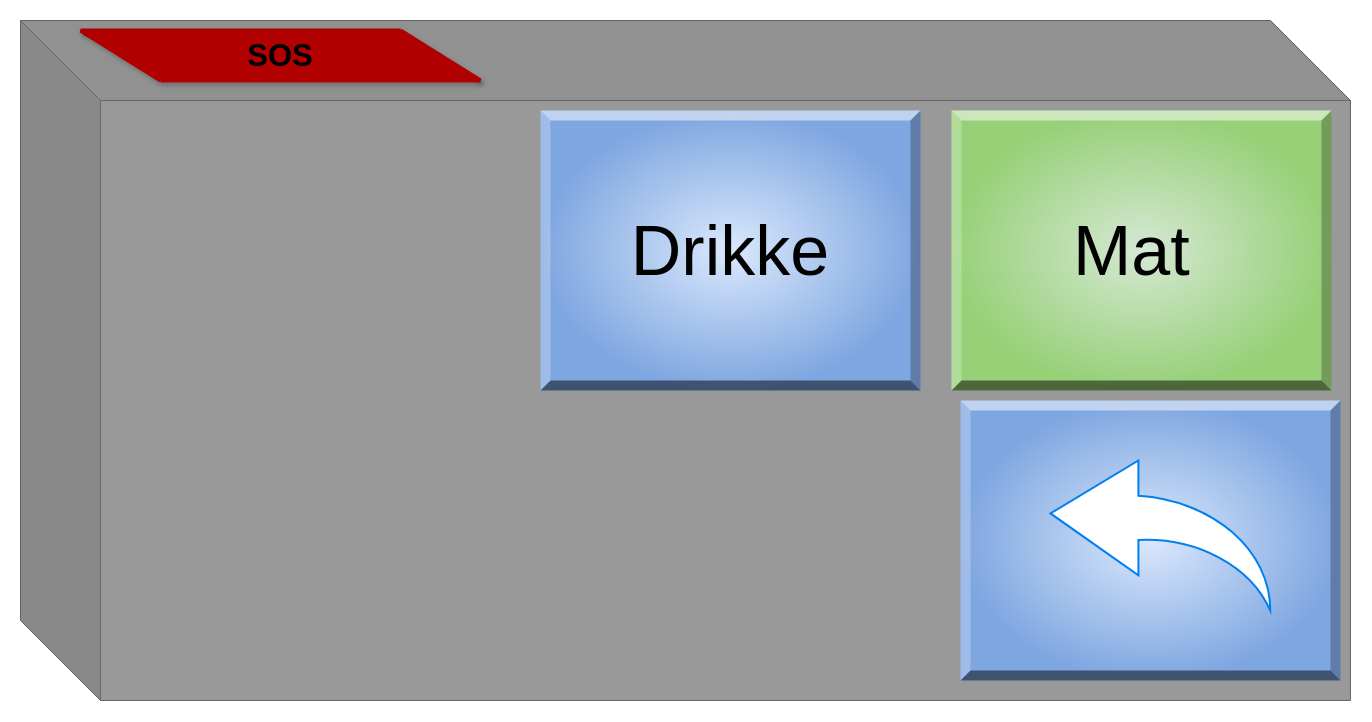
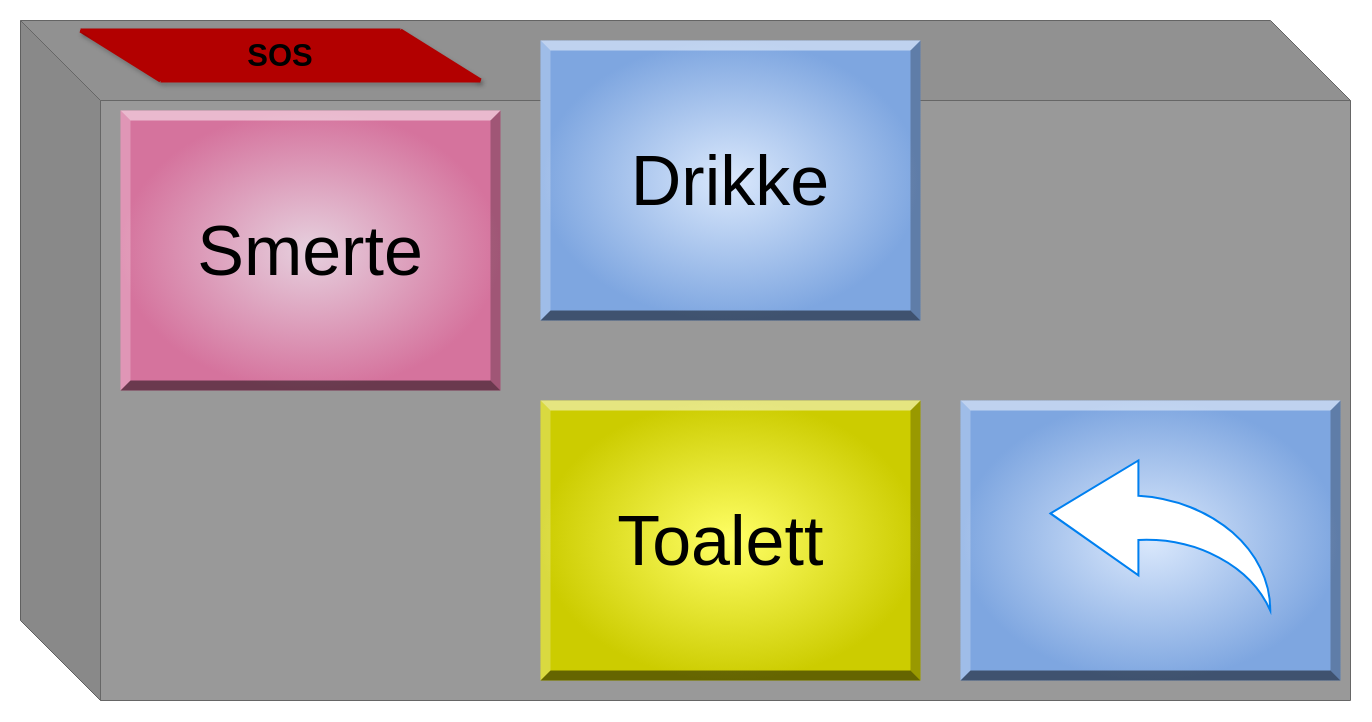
none -> (311, 251)
(731, 251) -> (731, 181)
(1142, 251) -> none
none -> (731, 541)
